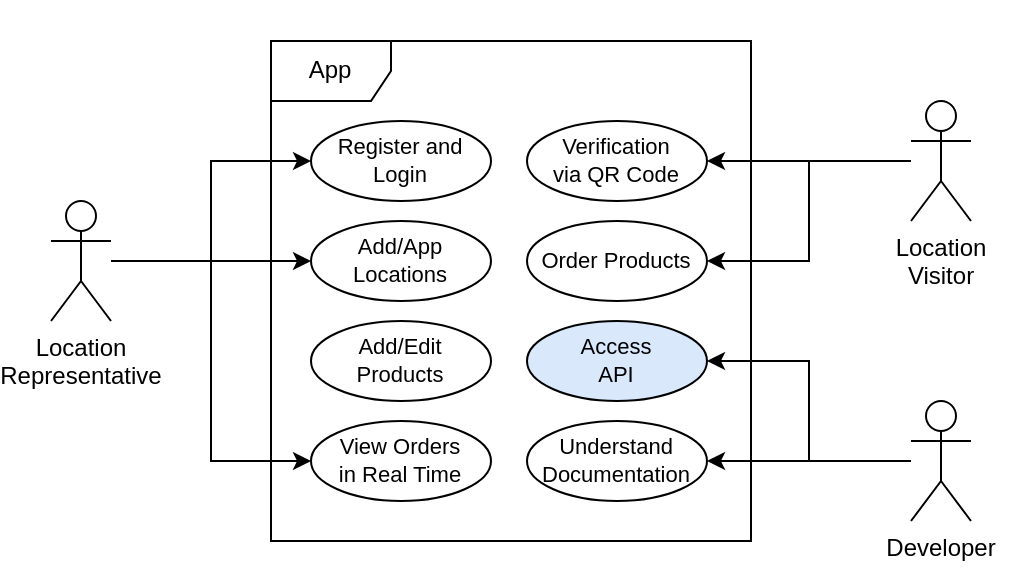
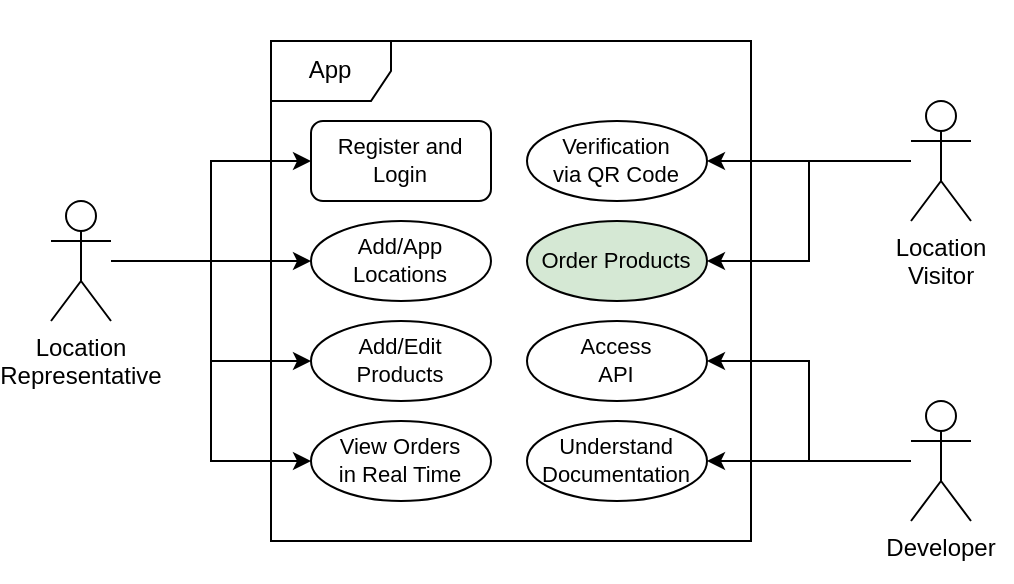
(401, 161) -> (401, 161)
(617, 261) -> (617, 261)
none -> (256, 361)
(617, 361) -> (617, 361)
